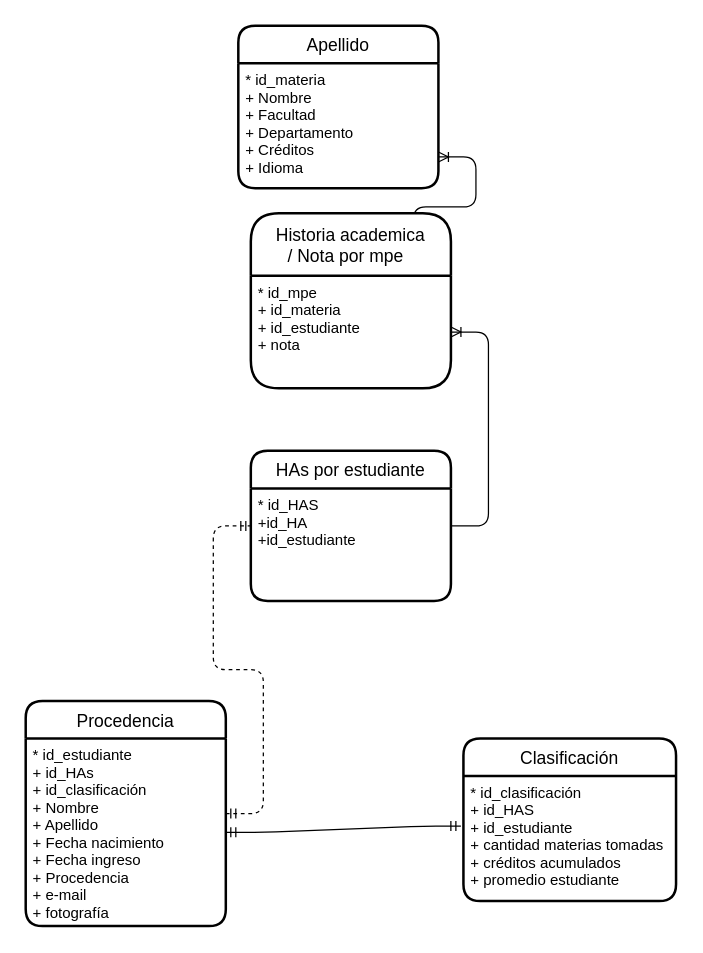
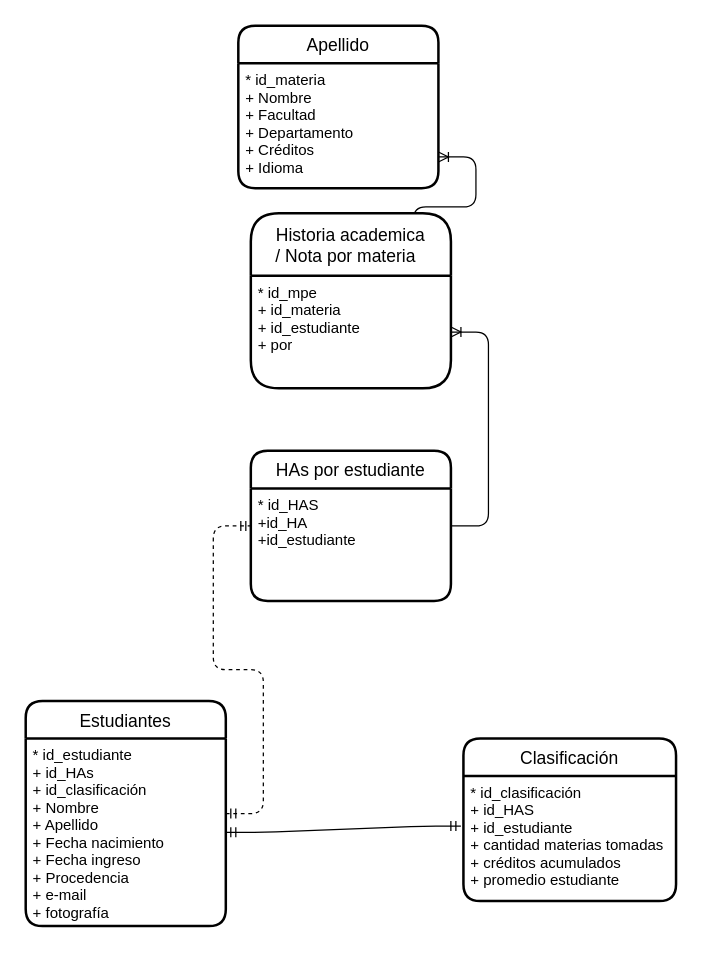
(350, 235) -> (350, 235)
(287, 293) -> (287, 293)
(125, 720) -> (125, 720)
